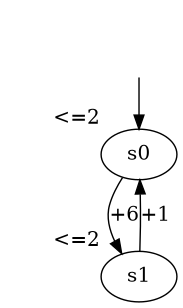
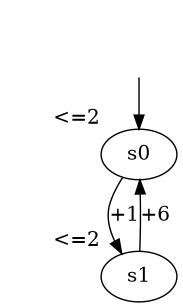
(125, 216) -> (125, 216)
(156, 216) -> (156, 216)
